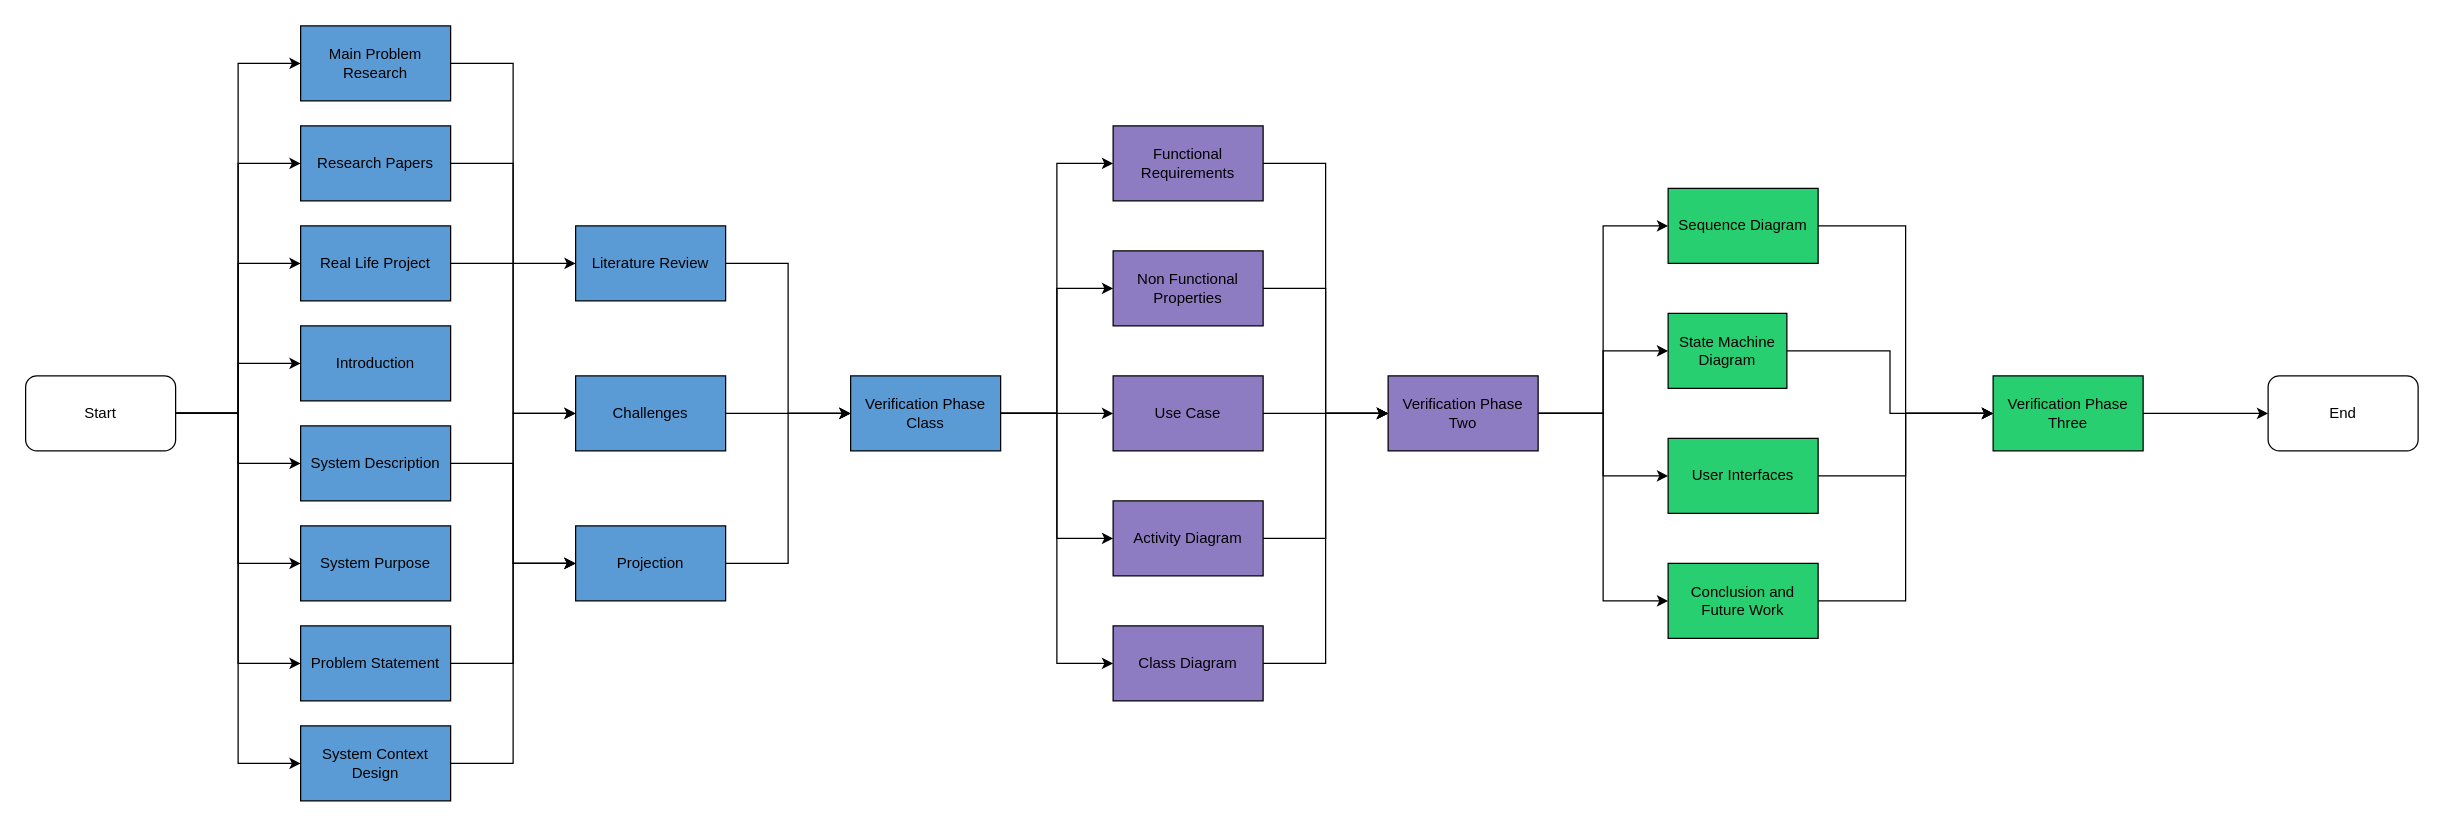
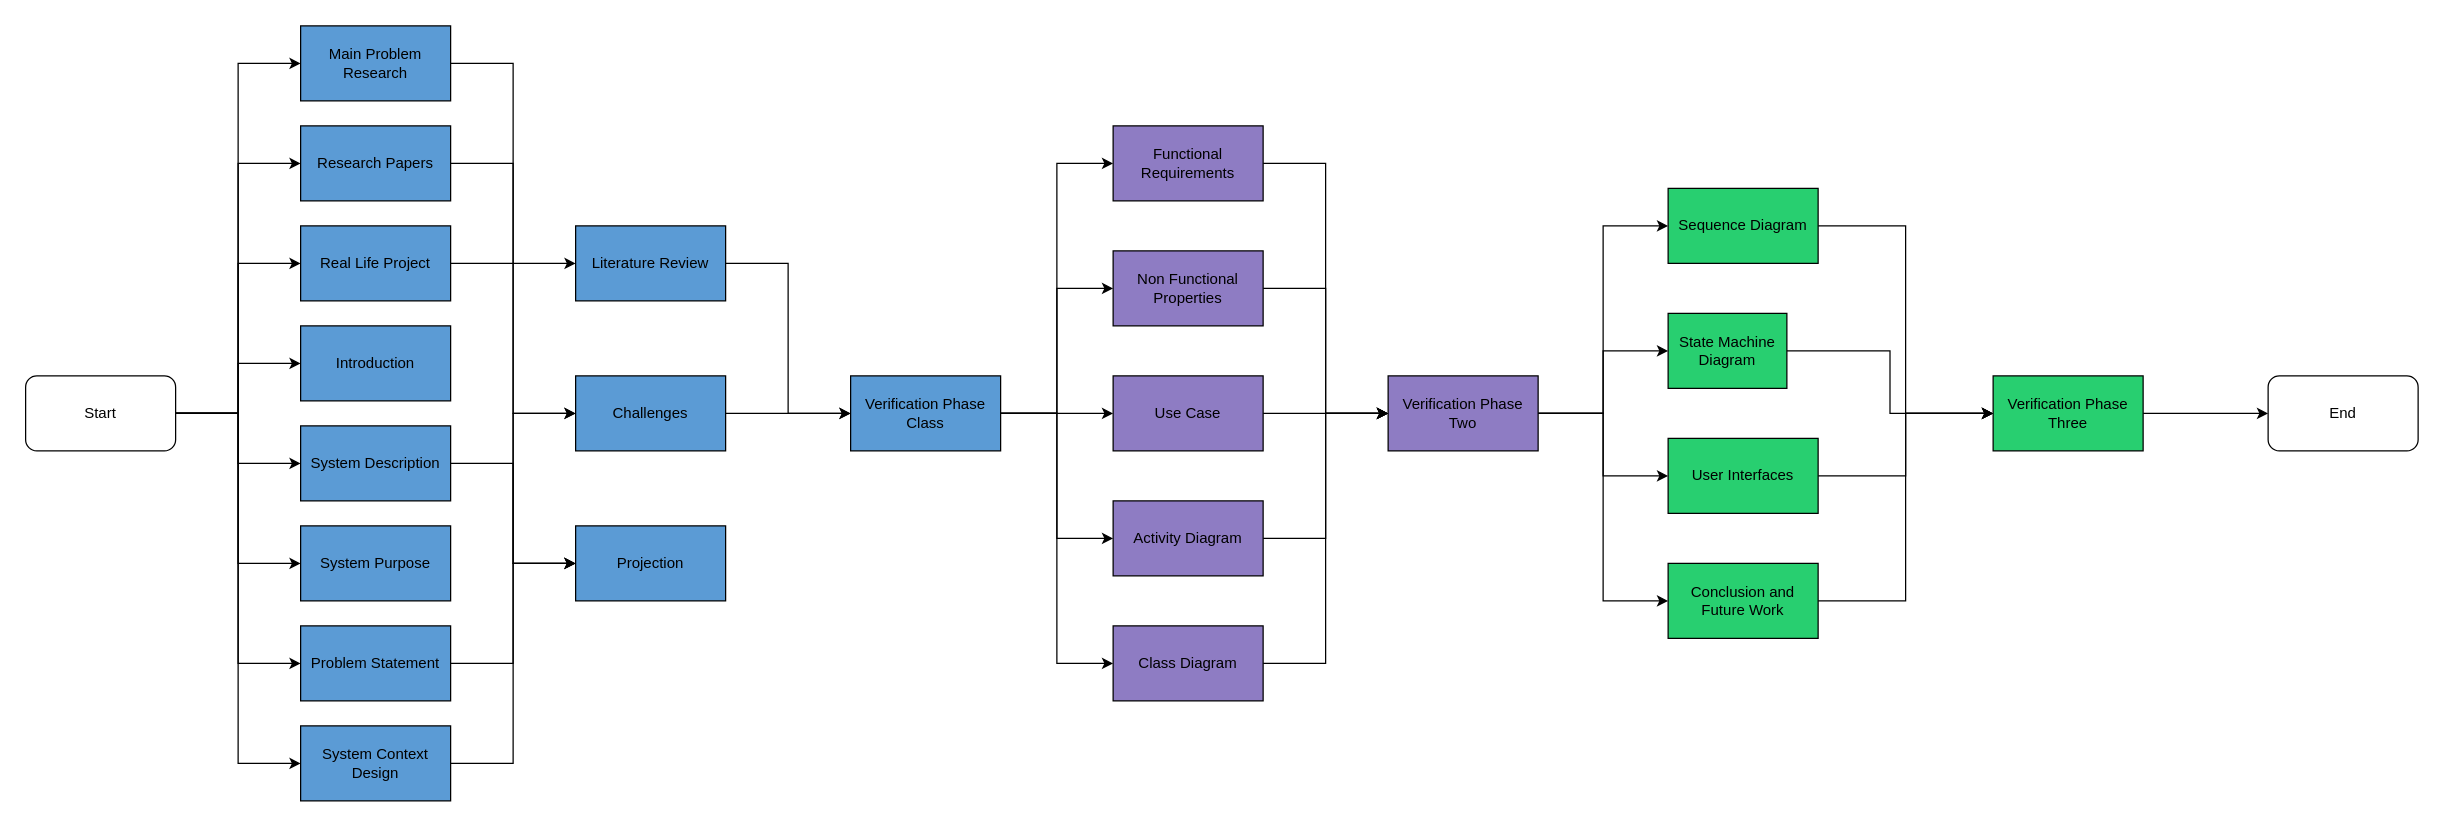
(788, 521) -> none
